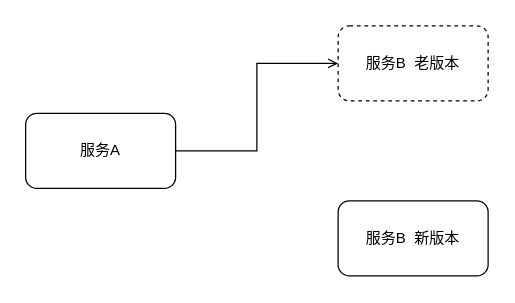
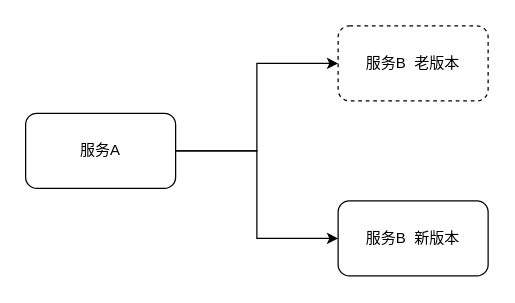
(330, 63) -> (328, 63)
none -> (257, 231)
